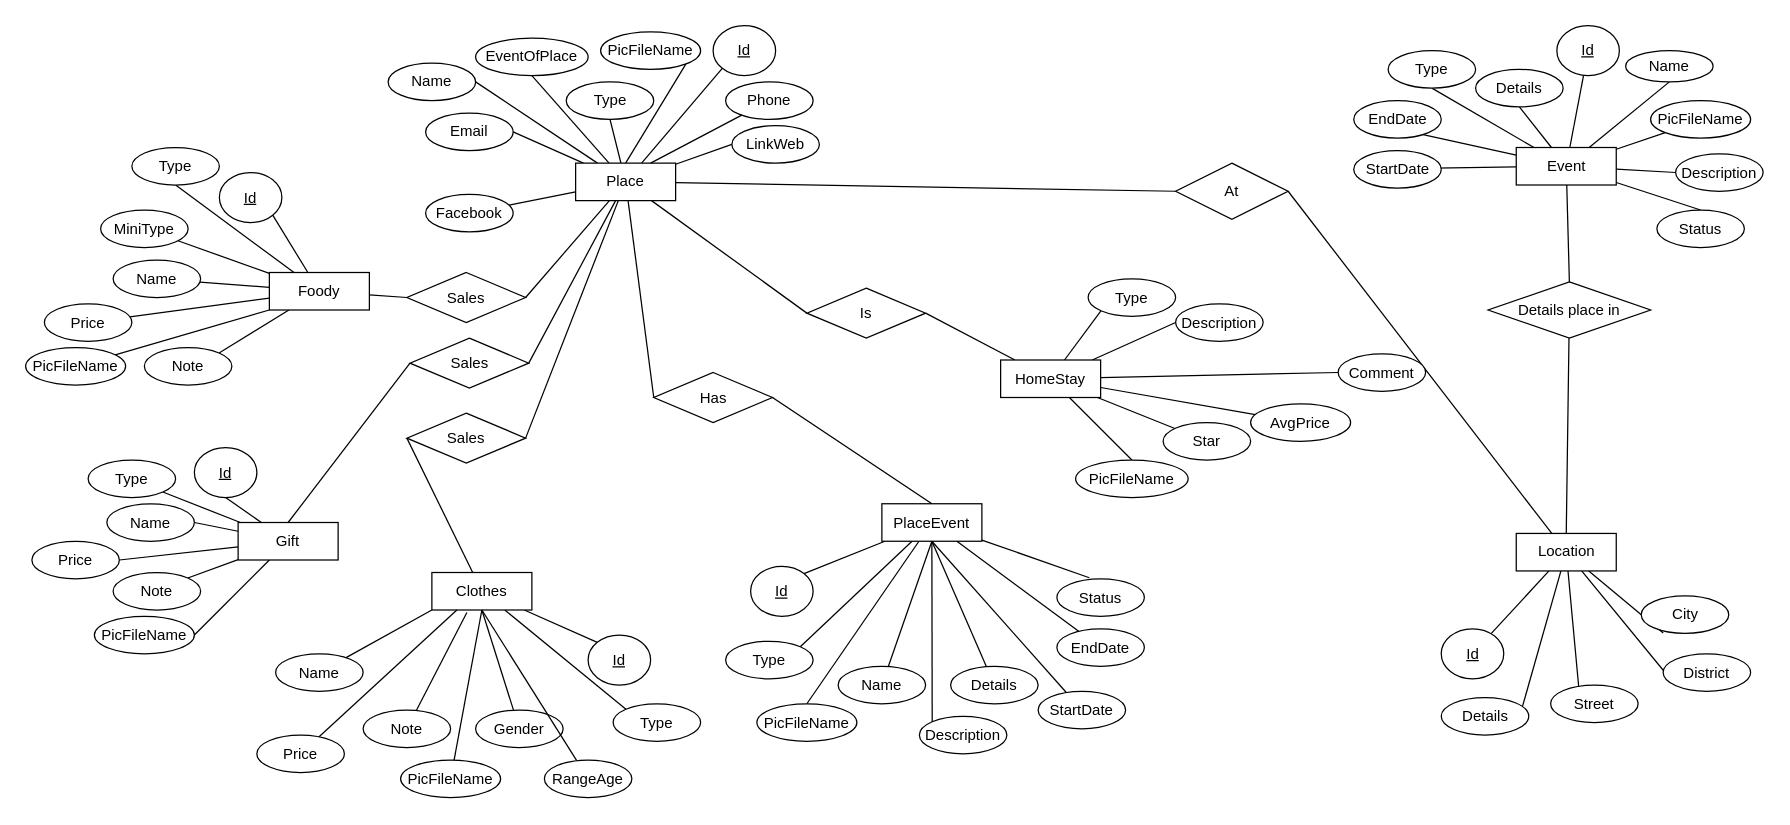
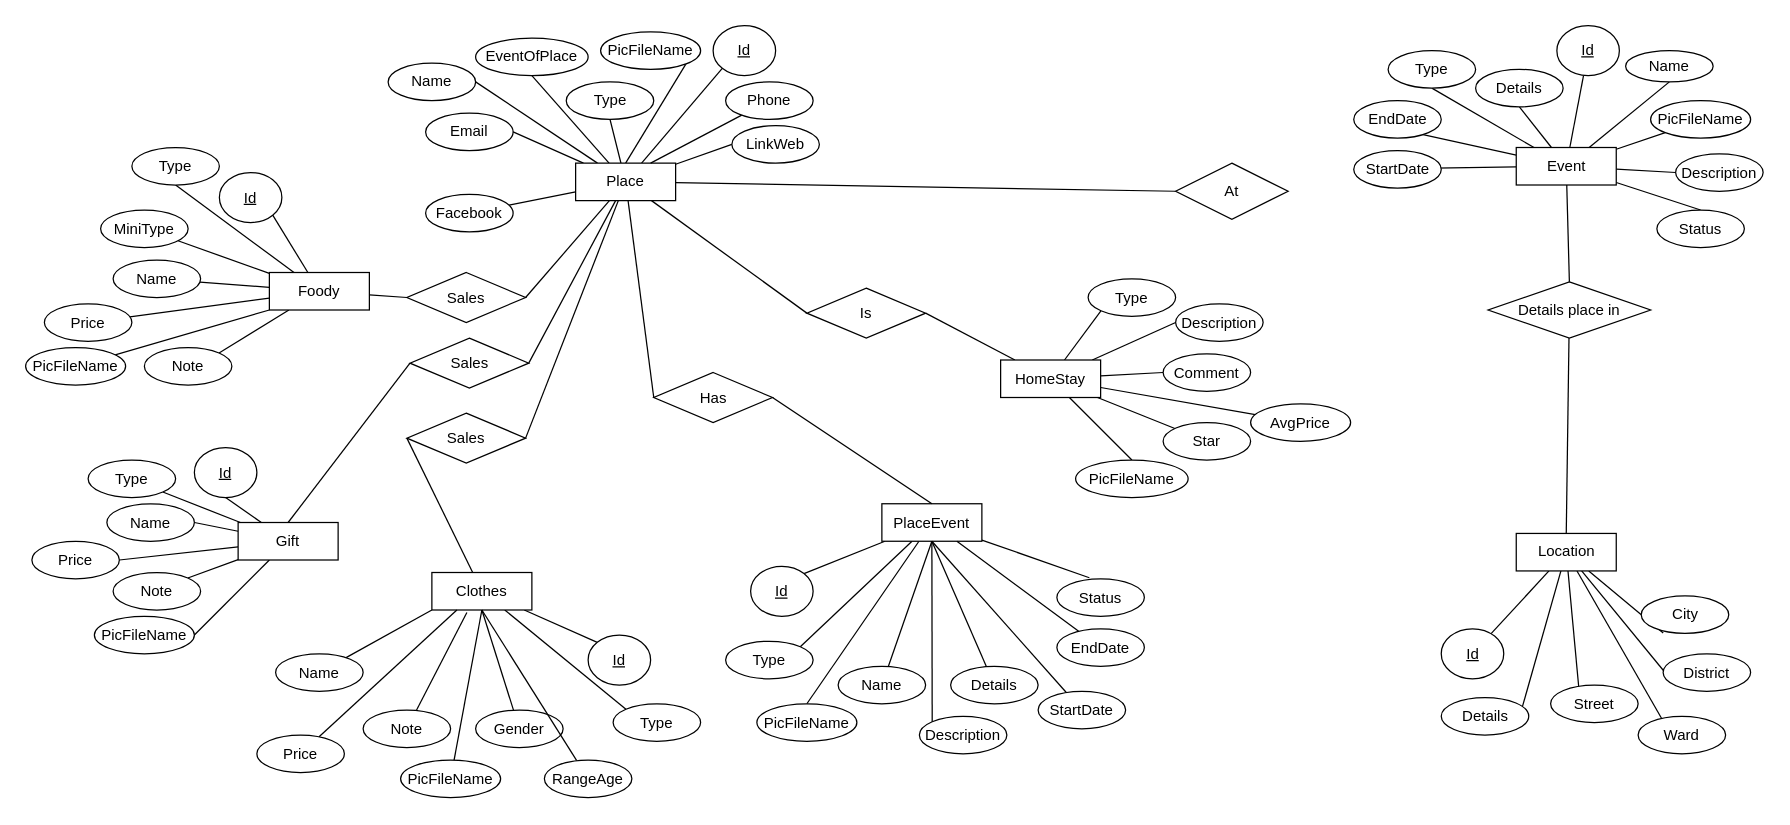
(1420, 363) -> none
(1382, 373) -> (1207, 373)
none -> (1619, 645)
none -> (1682, 735)
